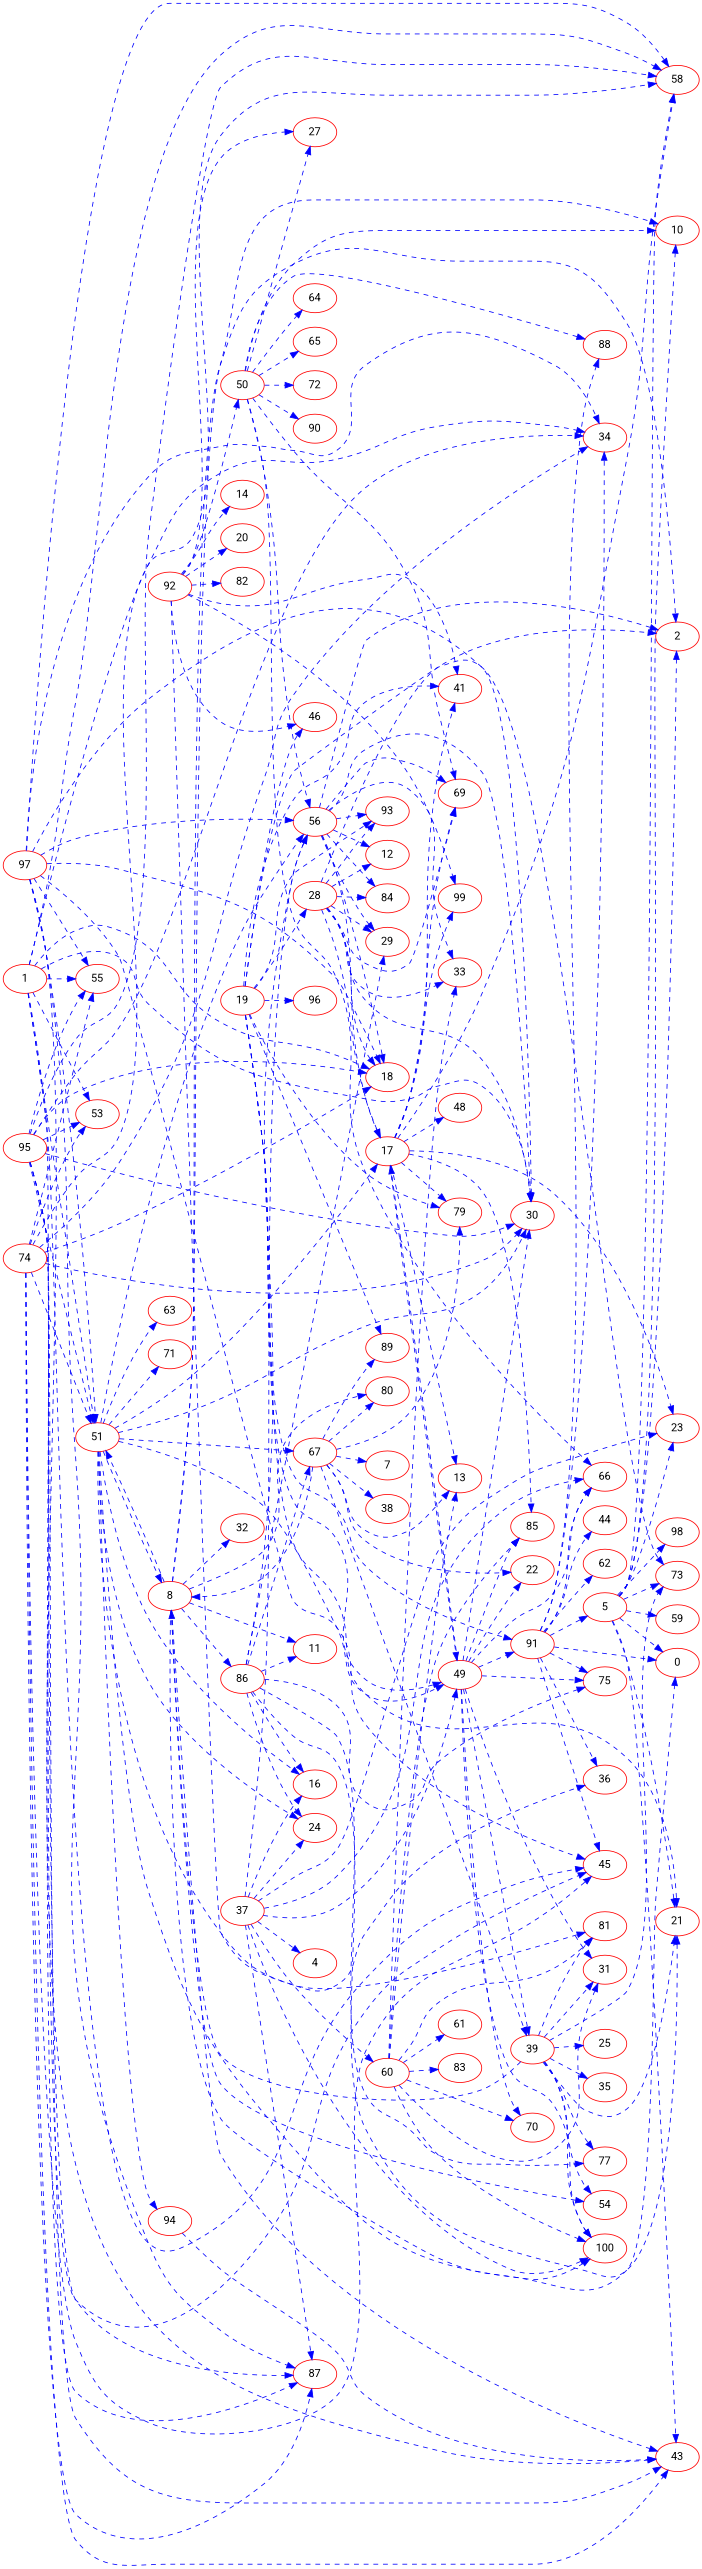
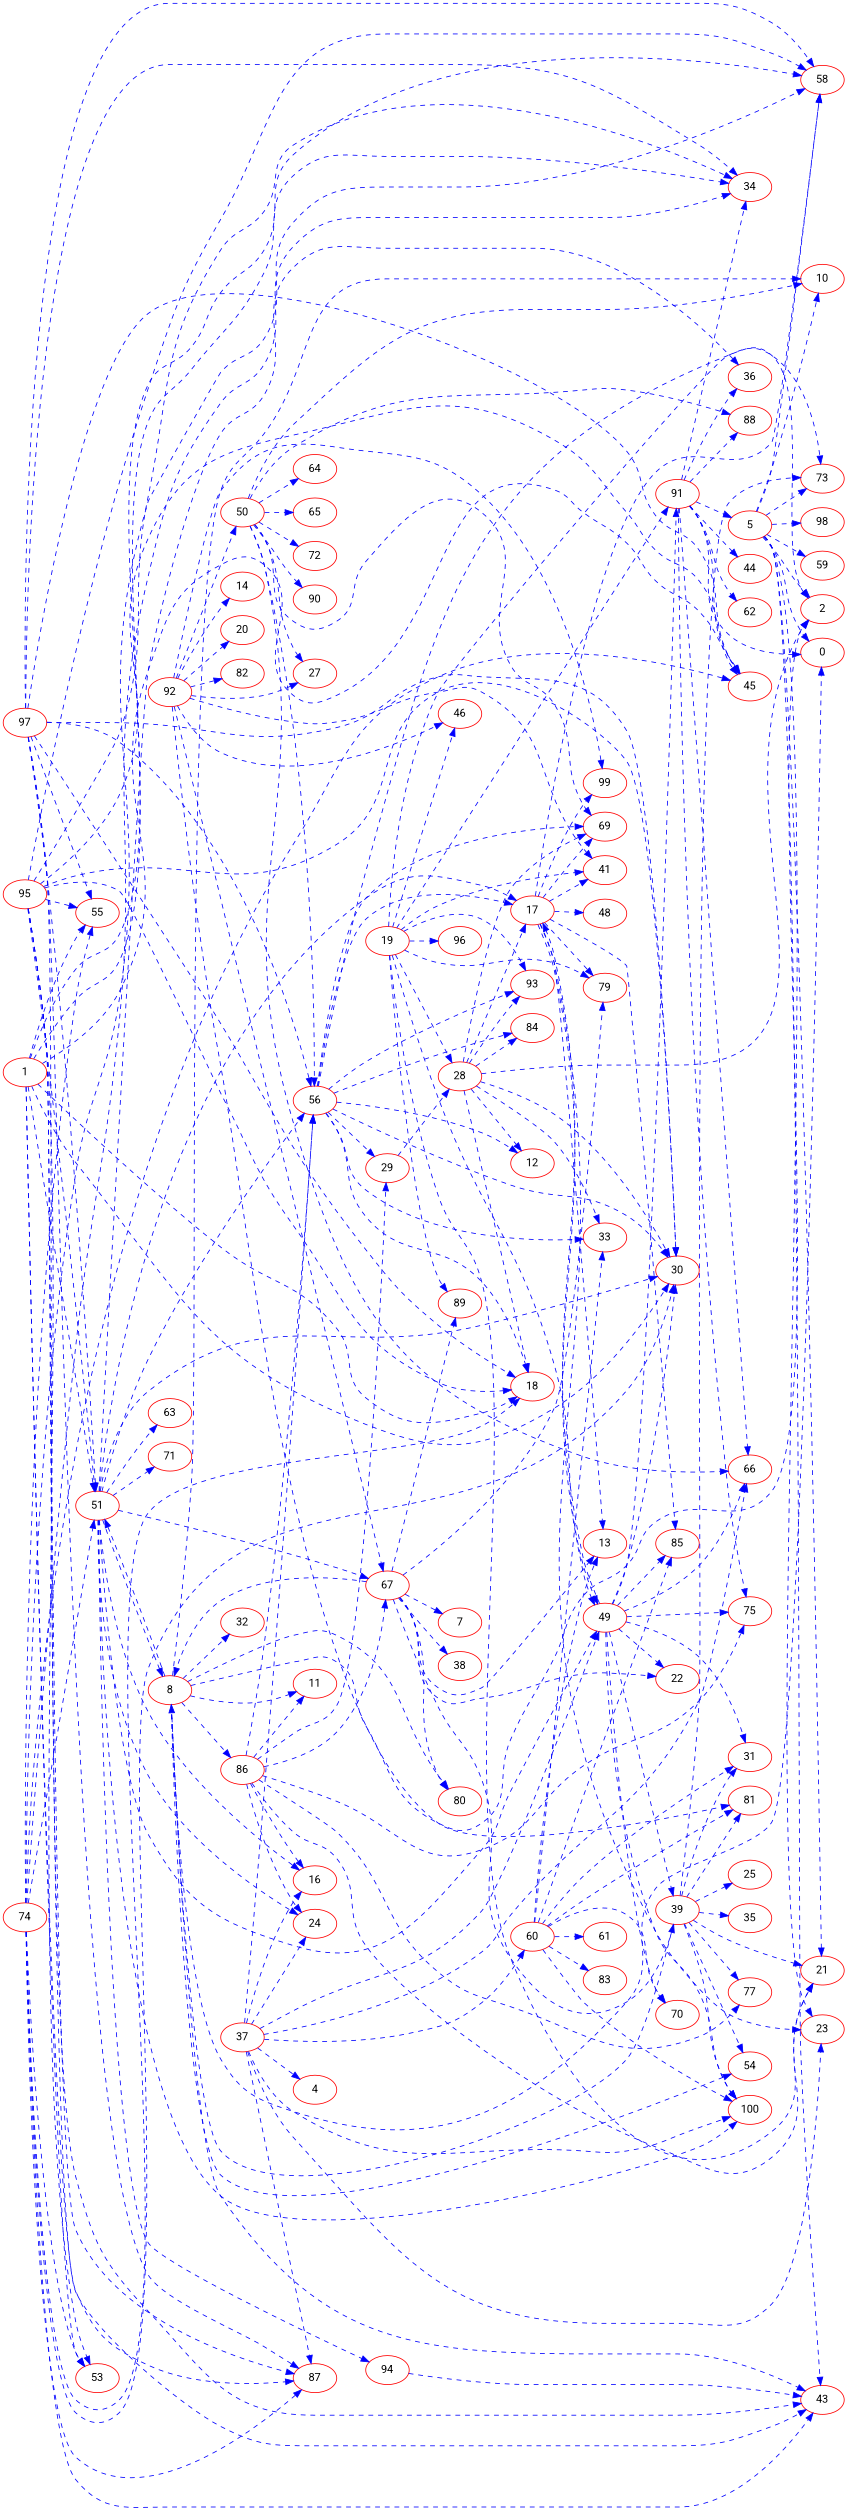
(340, 911) -> (423, 1123)
none -> (278, 1135)
